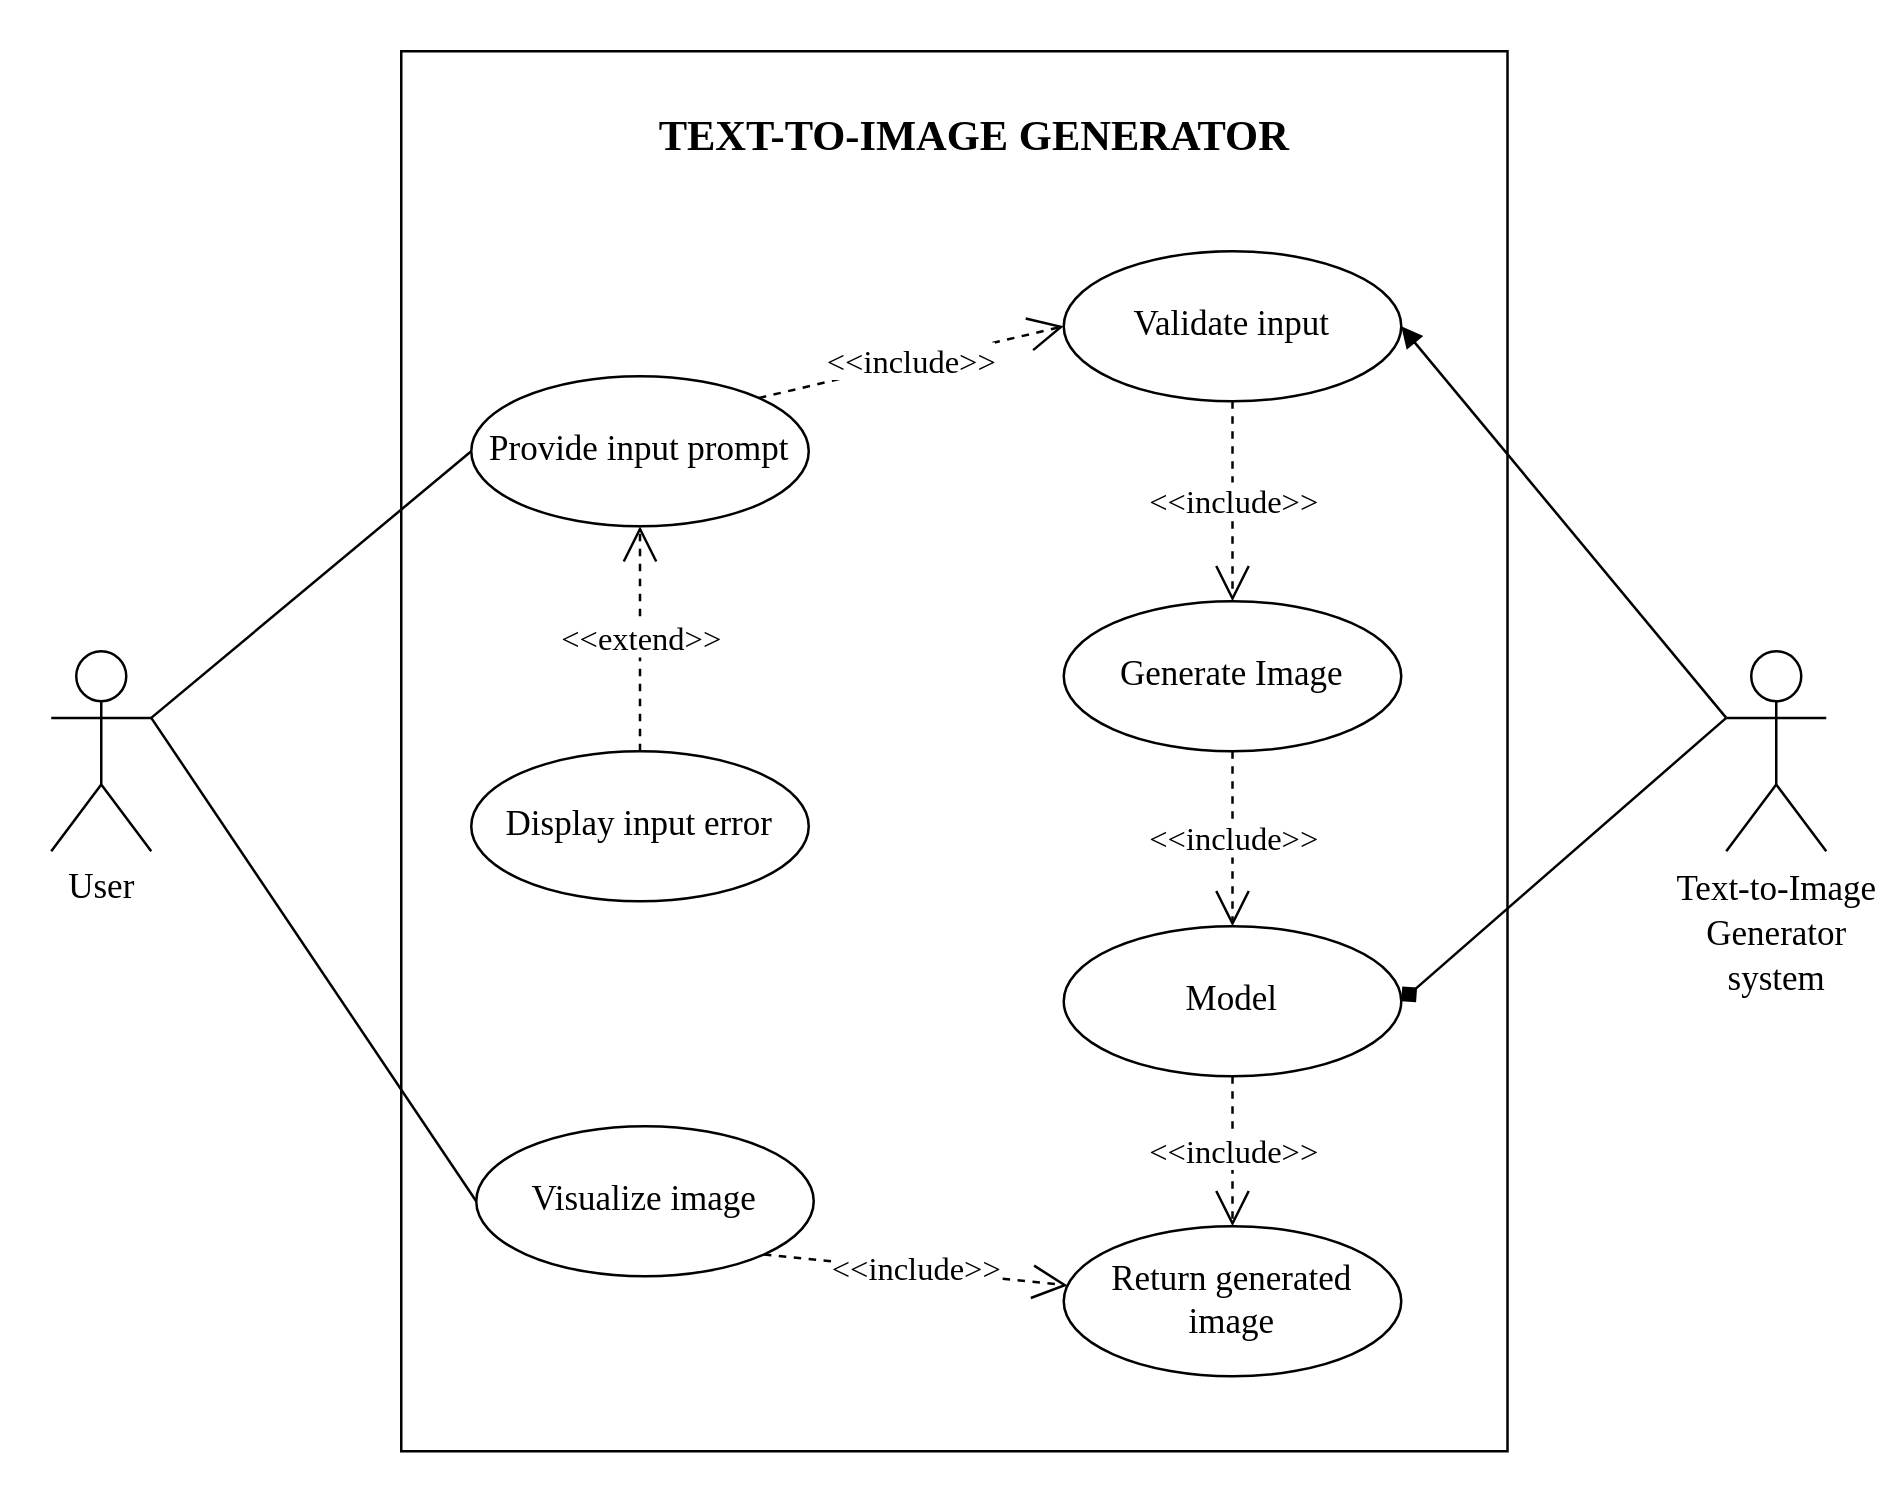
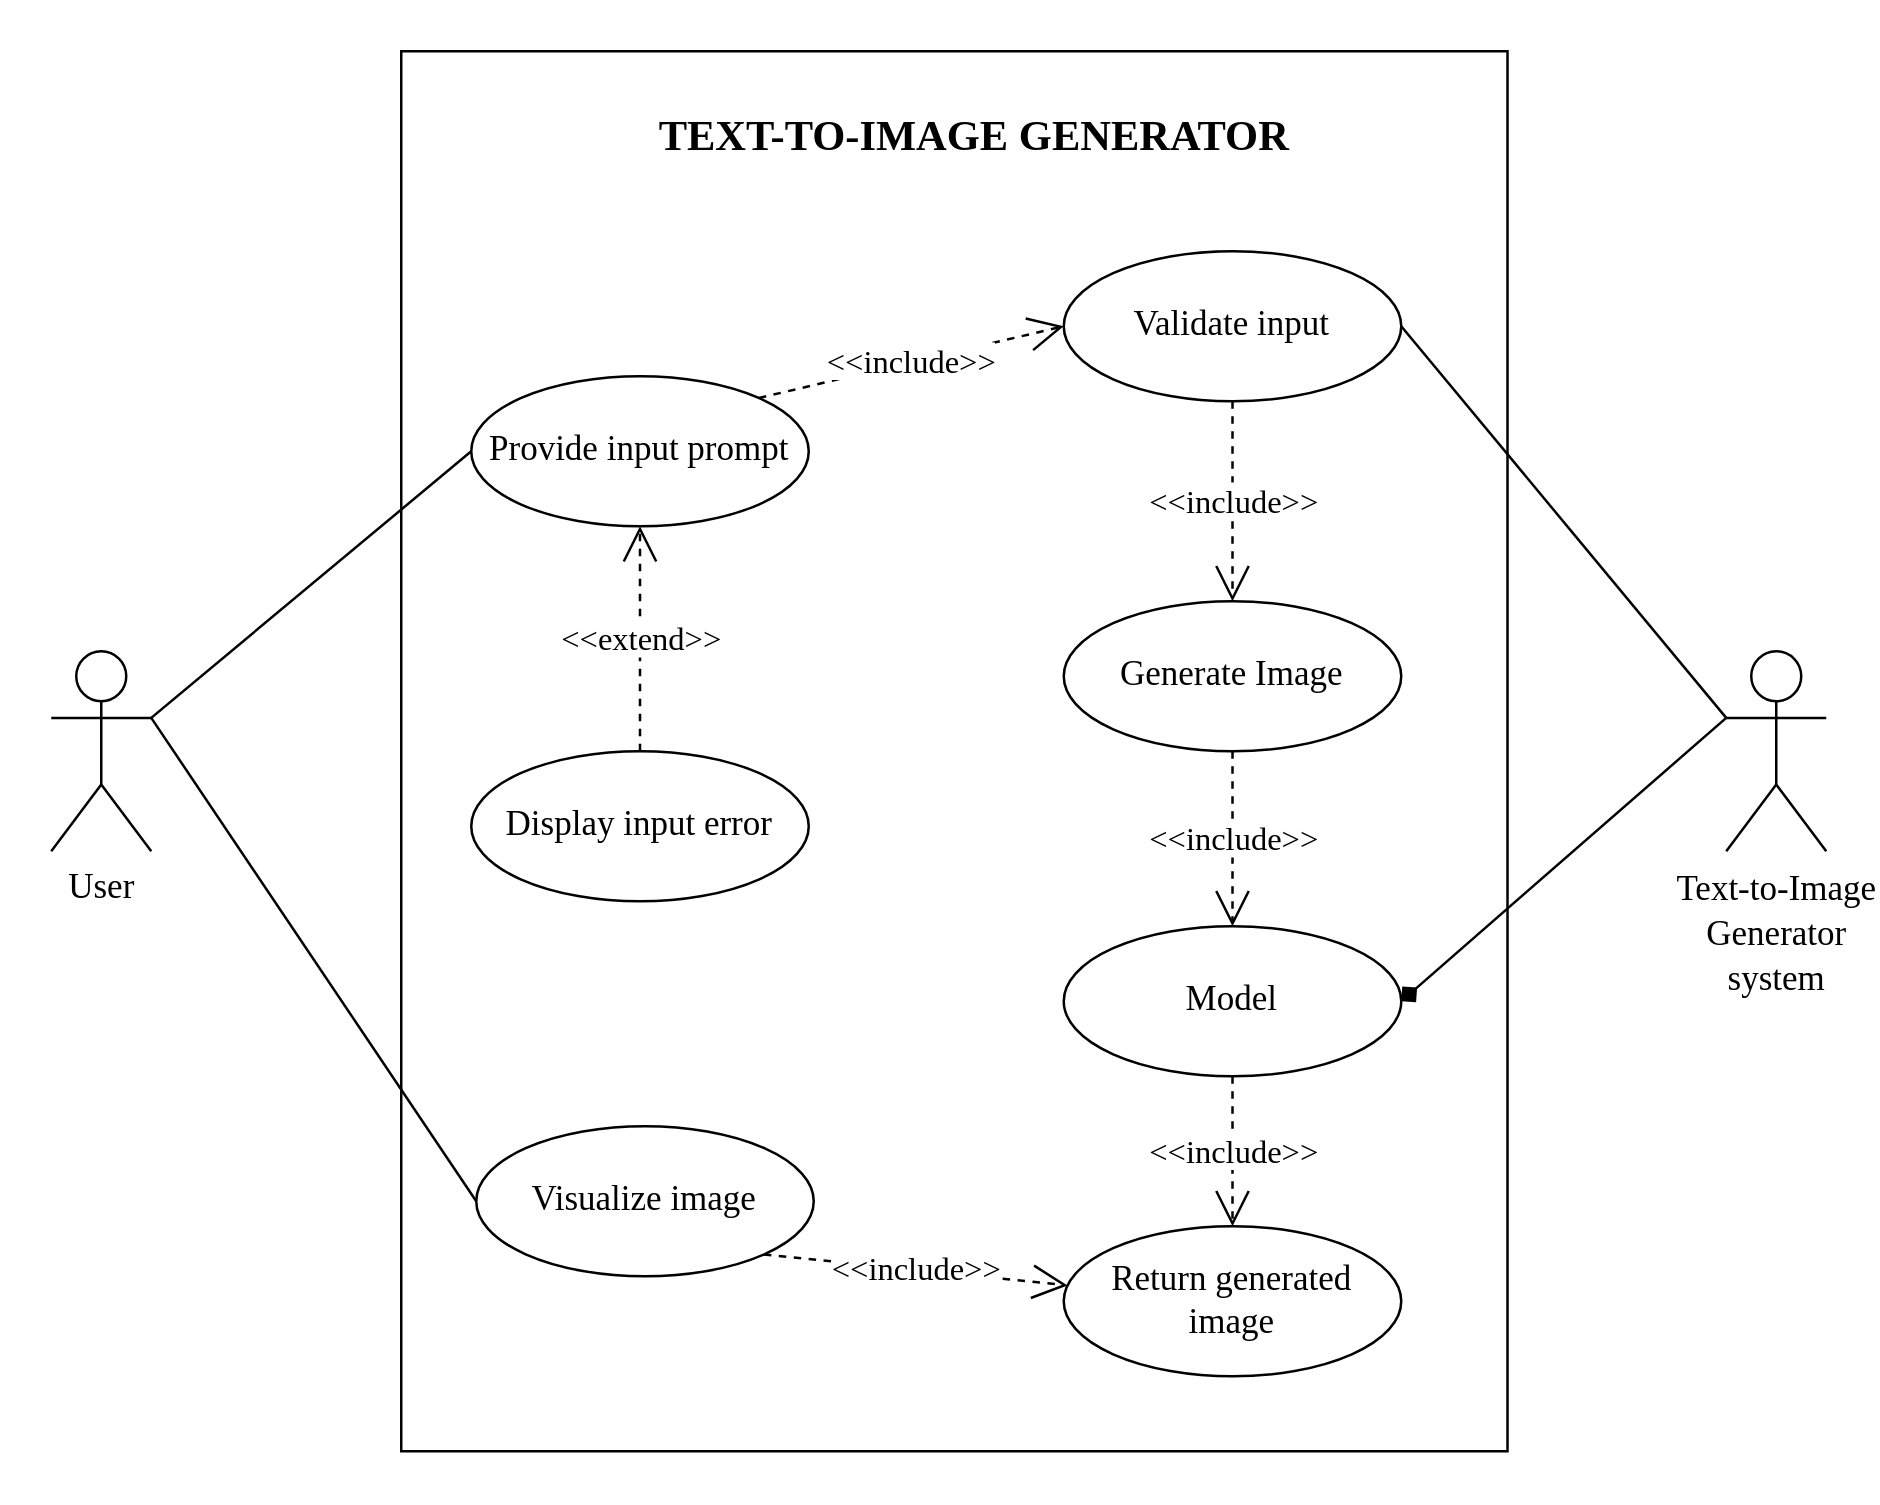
(1415, 343) -> (1409, 336)
